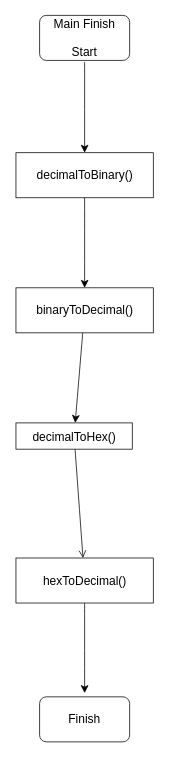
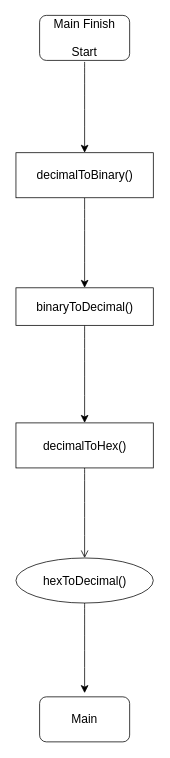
(84, 310) -> (84, 306)
(74, 436) -> (84, 445)
(84, 580) -> (84, 580)
(84, 719) -> (84, 719)
